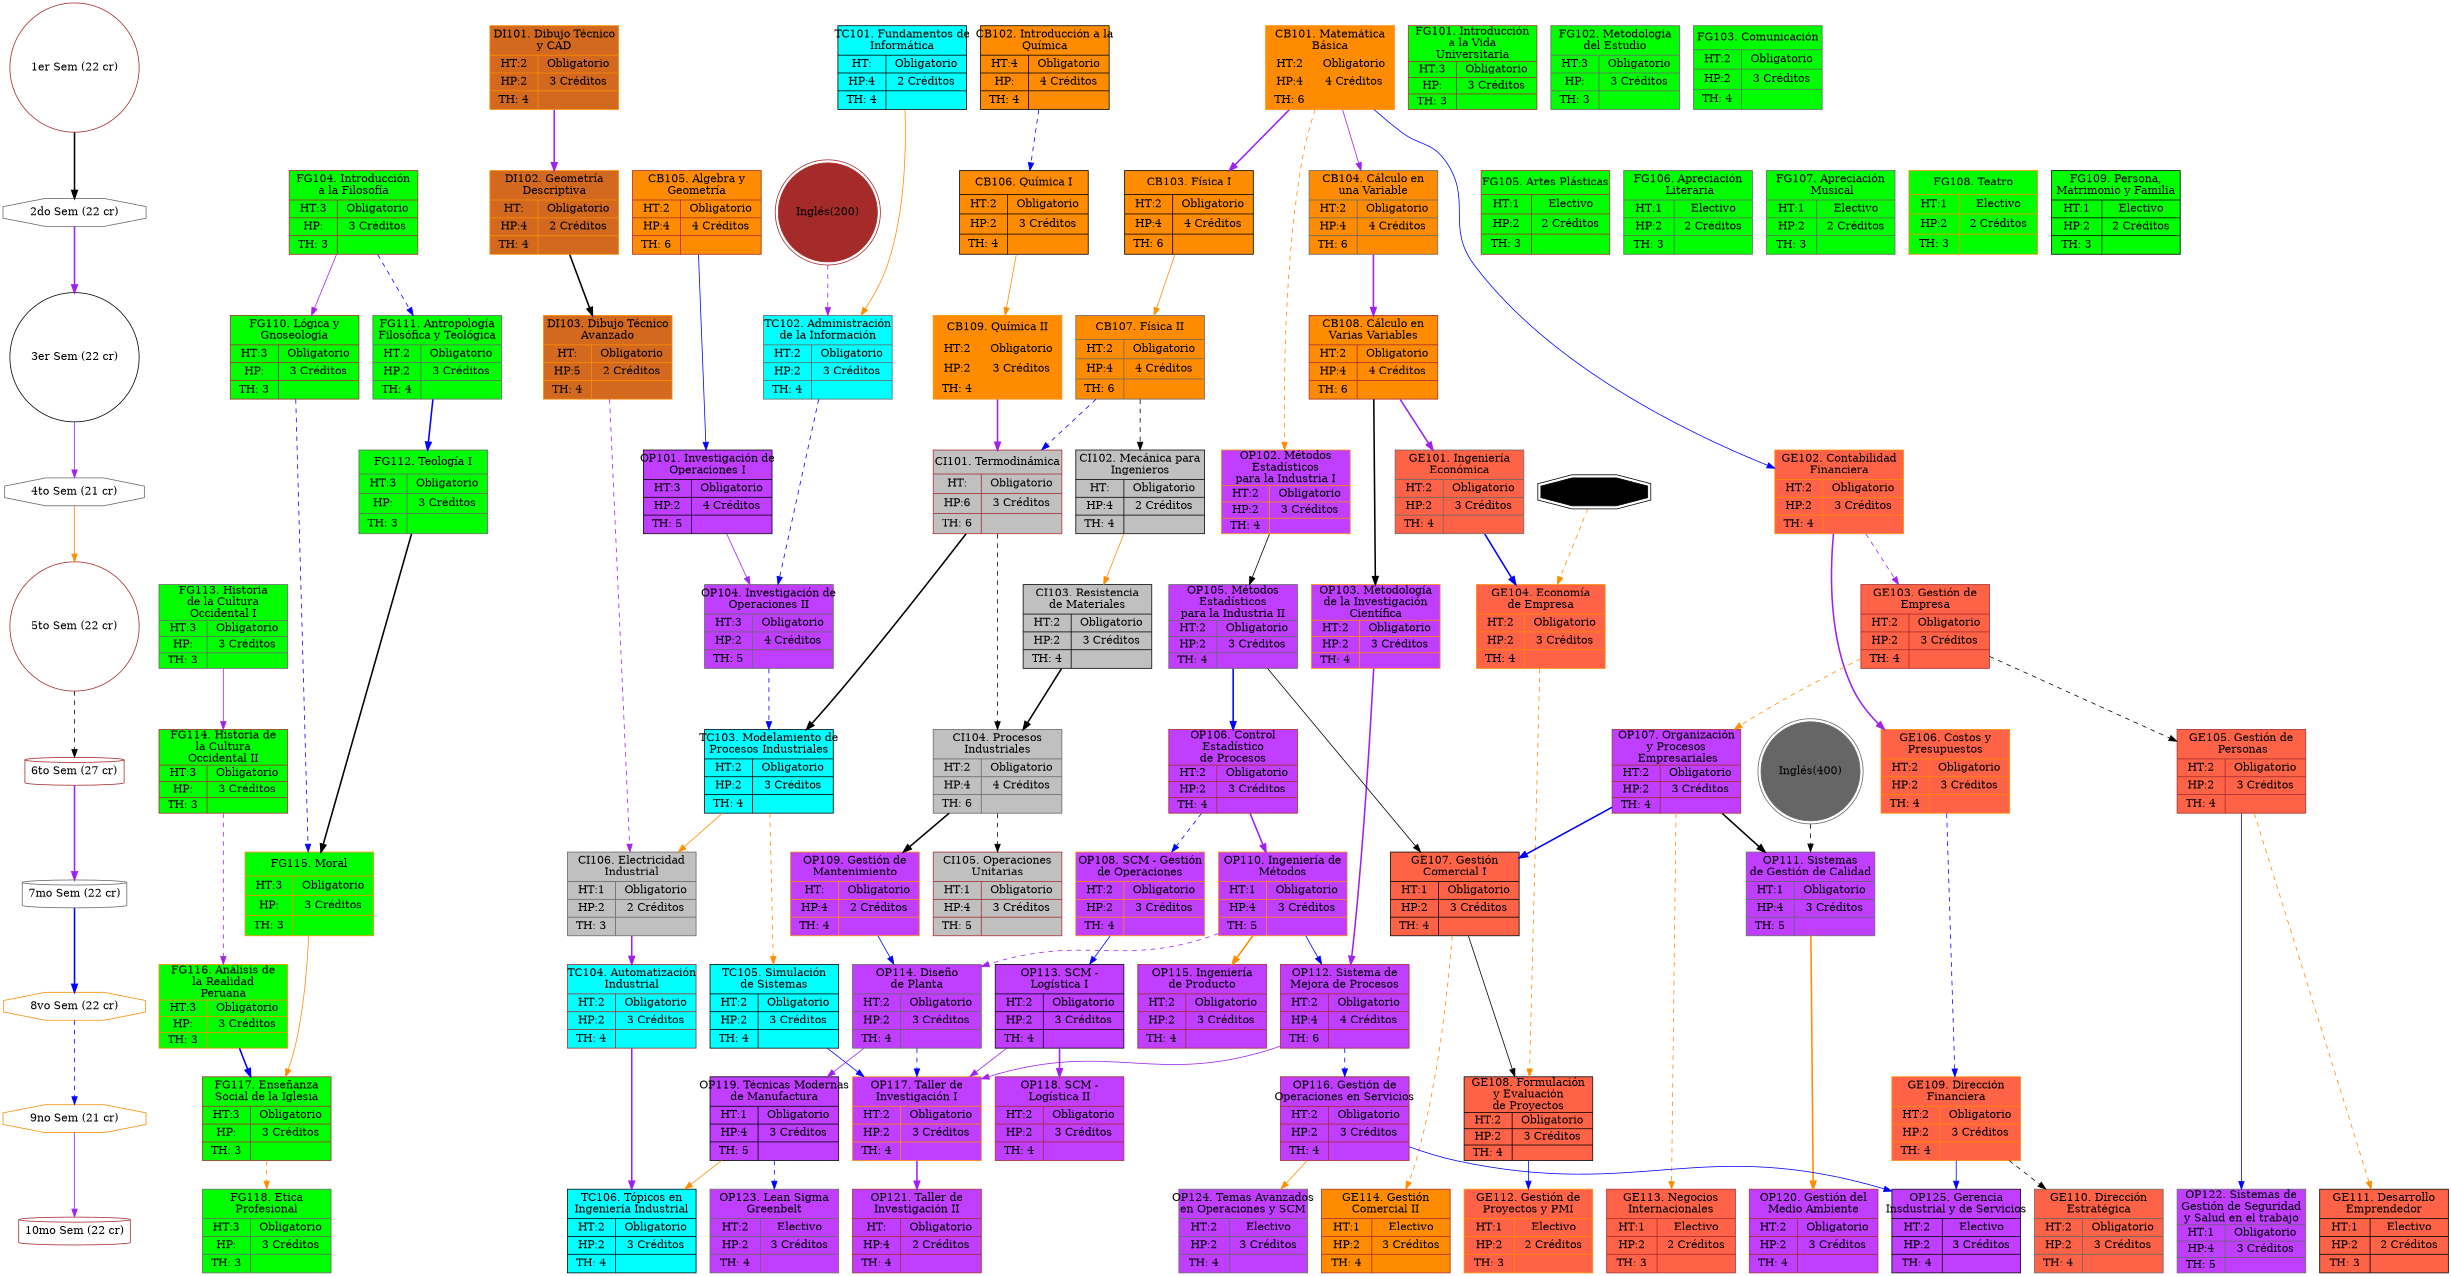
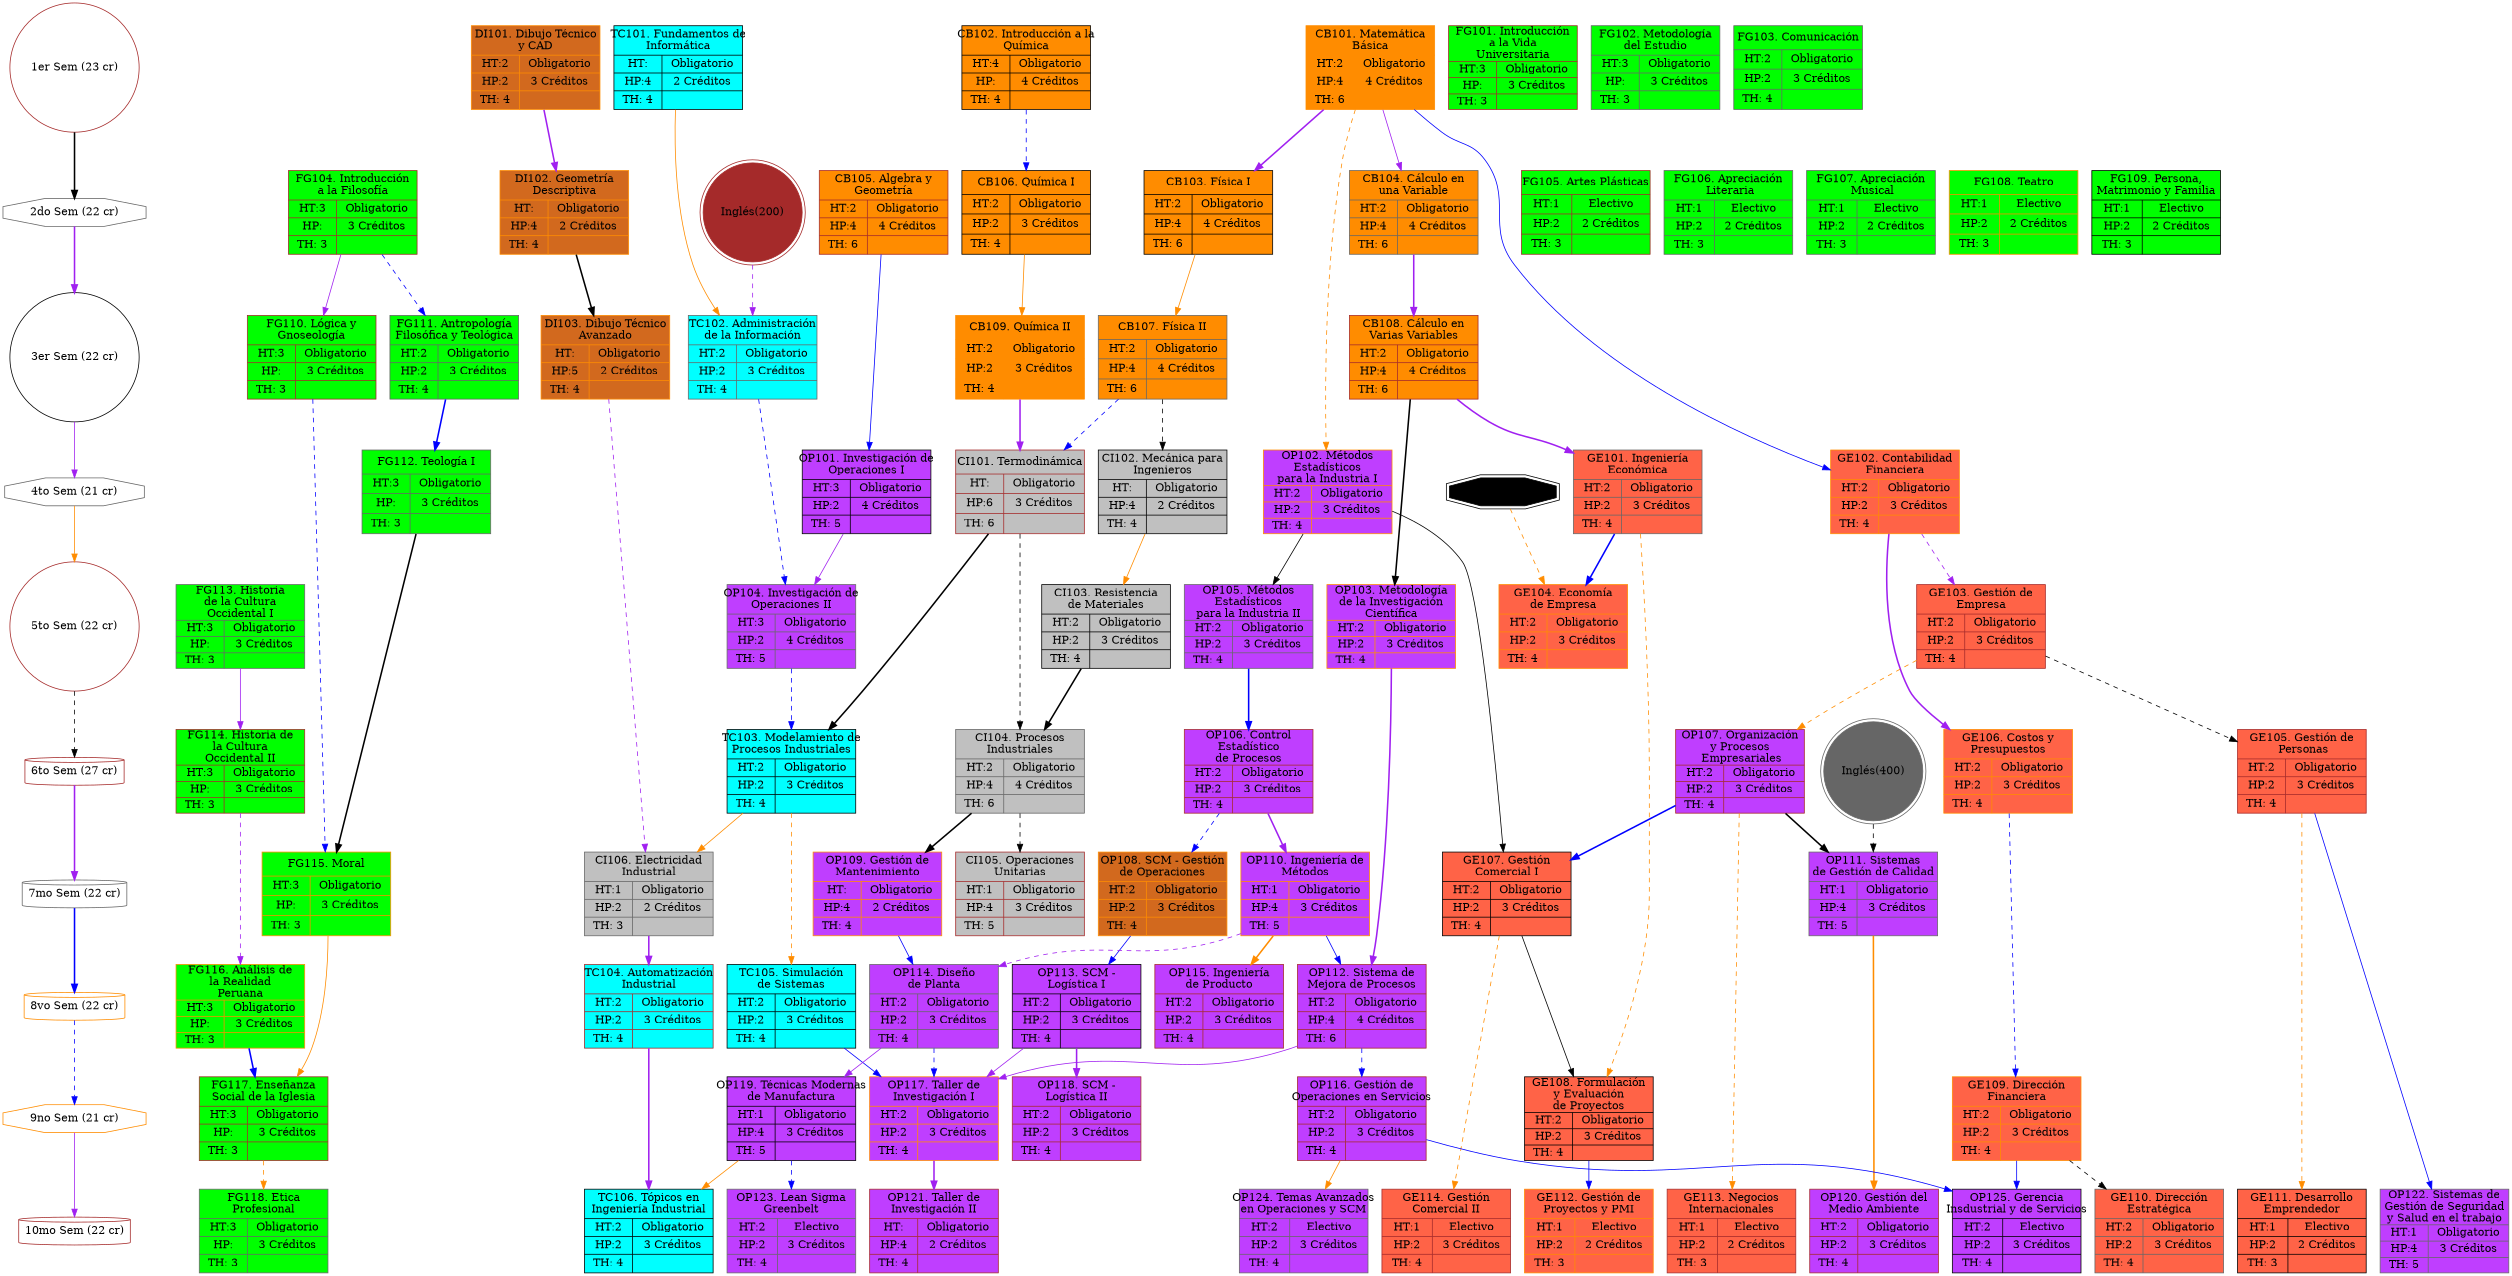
(75, 68) -> (75, 68)
(1342, 757) -> (1483, 658)
(1535, 869) -> (1649, 804)
(1414, 890) -> (1466, 890)
(1140, 894) -> (1163, 894)
(75, 1006) -> (75, 1006)
(1386, 1231) -> (1446, 1231)
